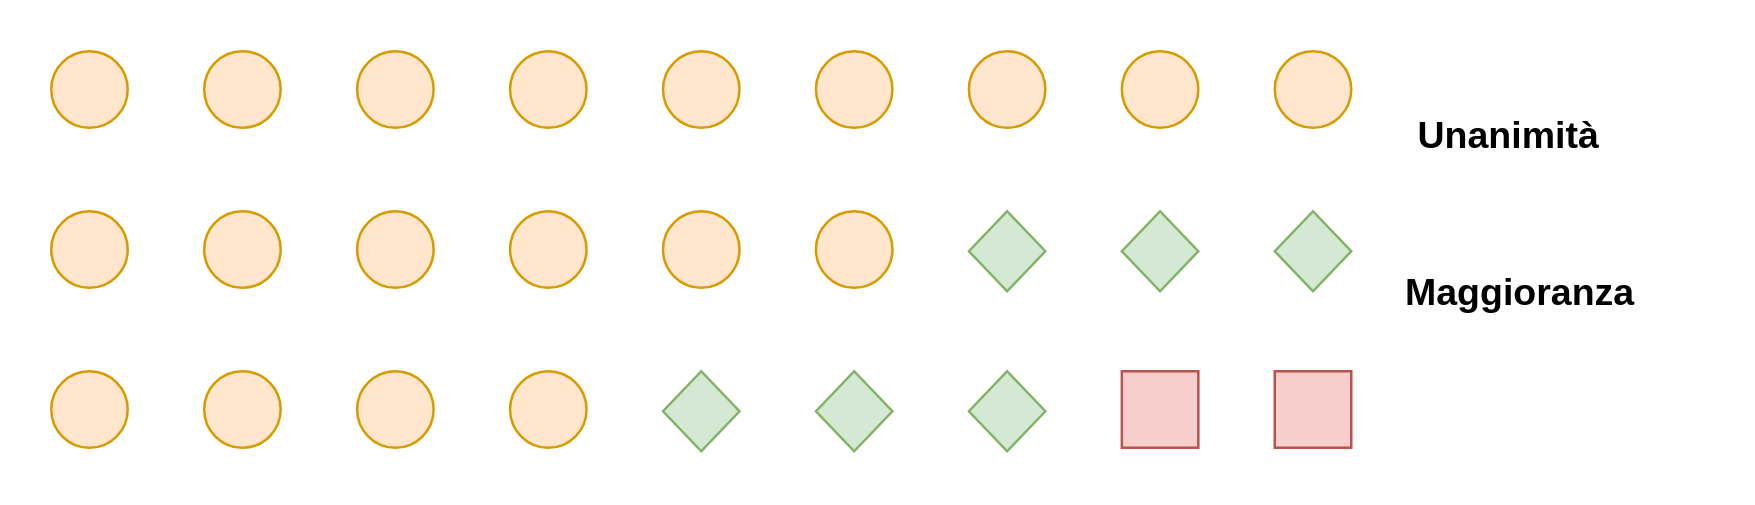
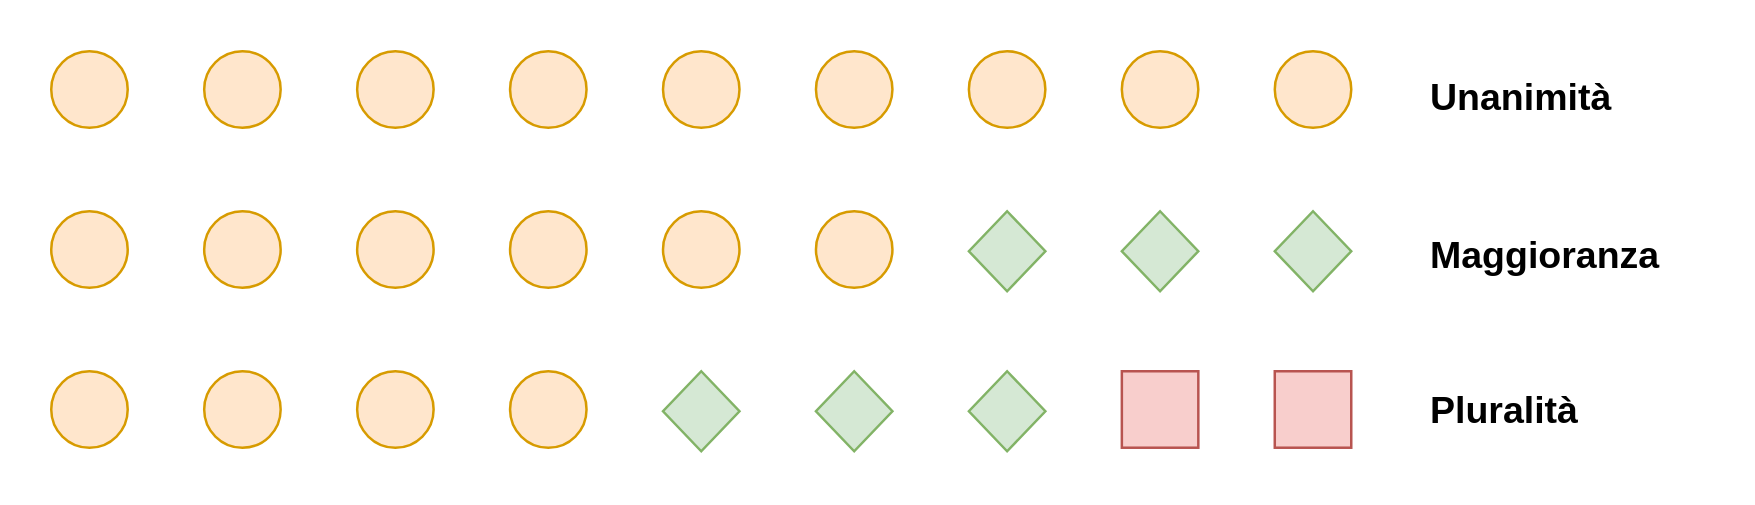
(1551, 133) -> (1564, 95)
(1539, 290) -> (1564, 253)
none -> (1564, 408)
